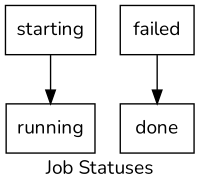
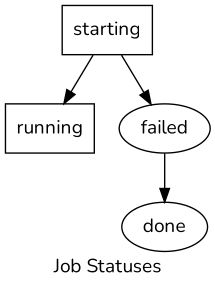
(157, 30) -> (165, 128)
none -> (133, 74)
(157, 128) -> (165, 227)
